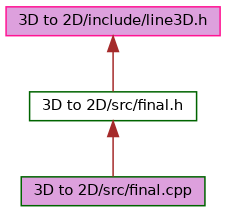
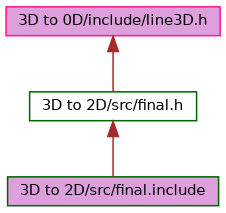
(113, 21) -> (113, 21)
(113, 191) -> (113, 191)
